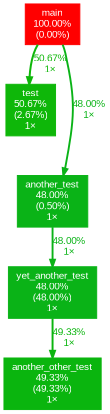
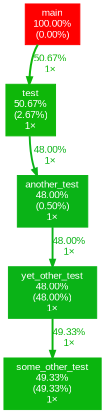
(73, 106) -> (31, 153)
(53, 293) -> (53, 293)
(53, 384) -> (53, 384)
